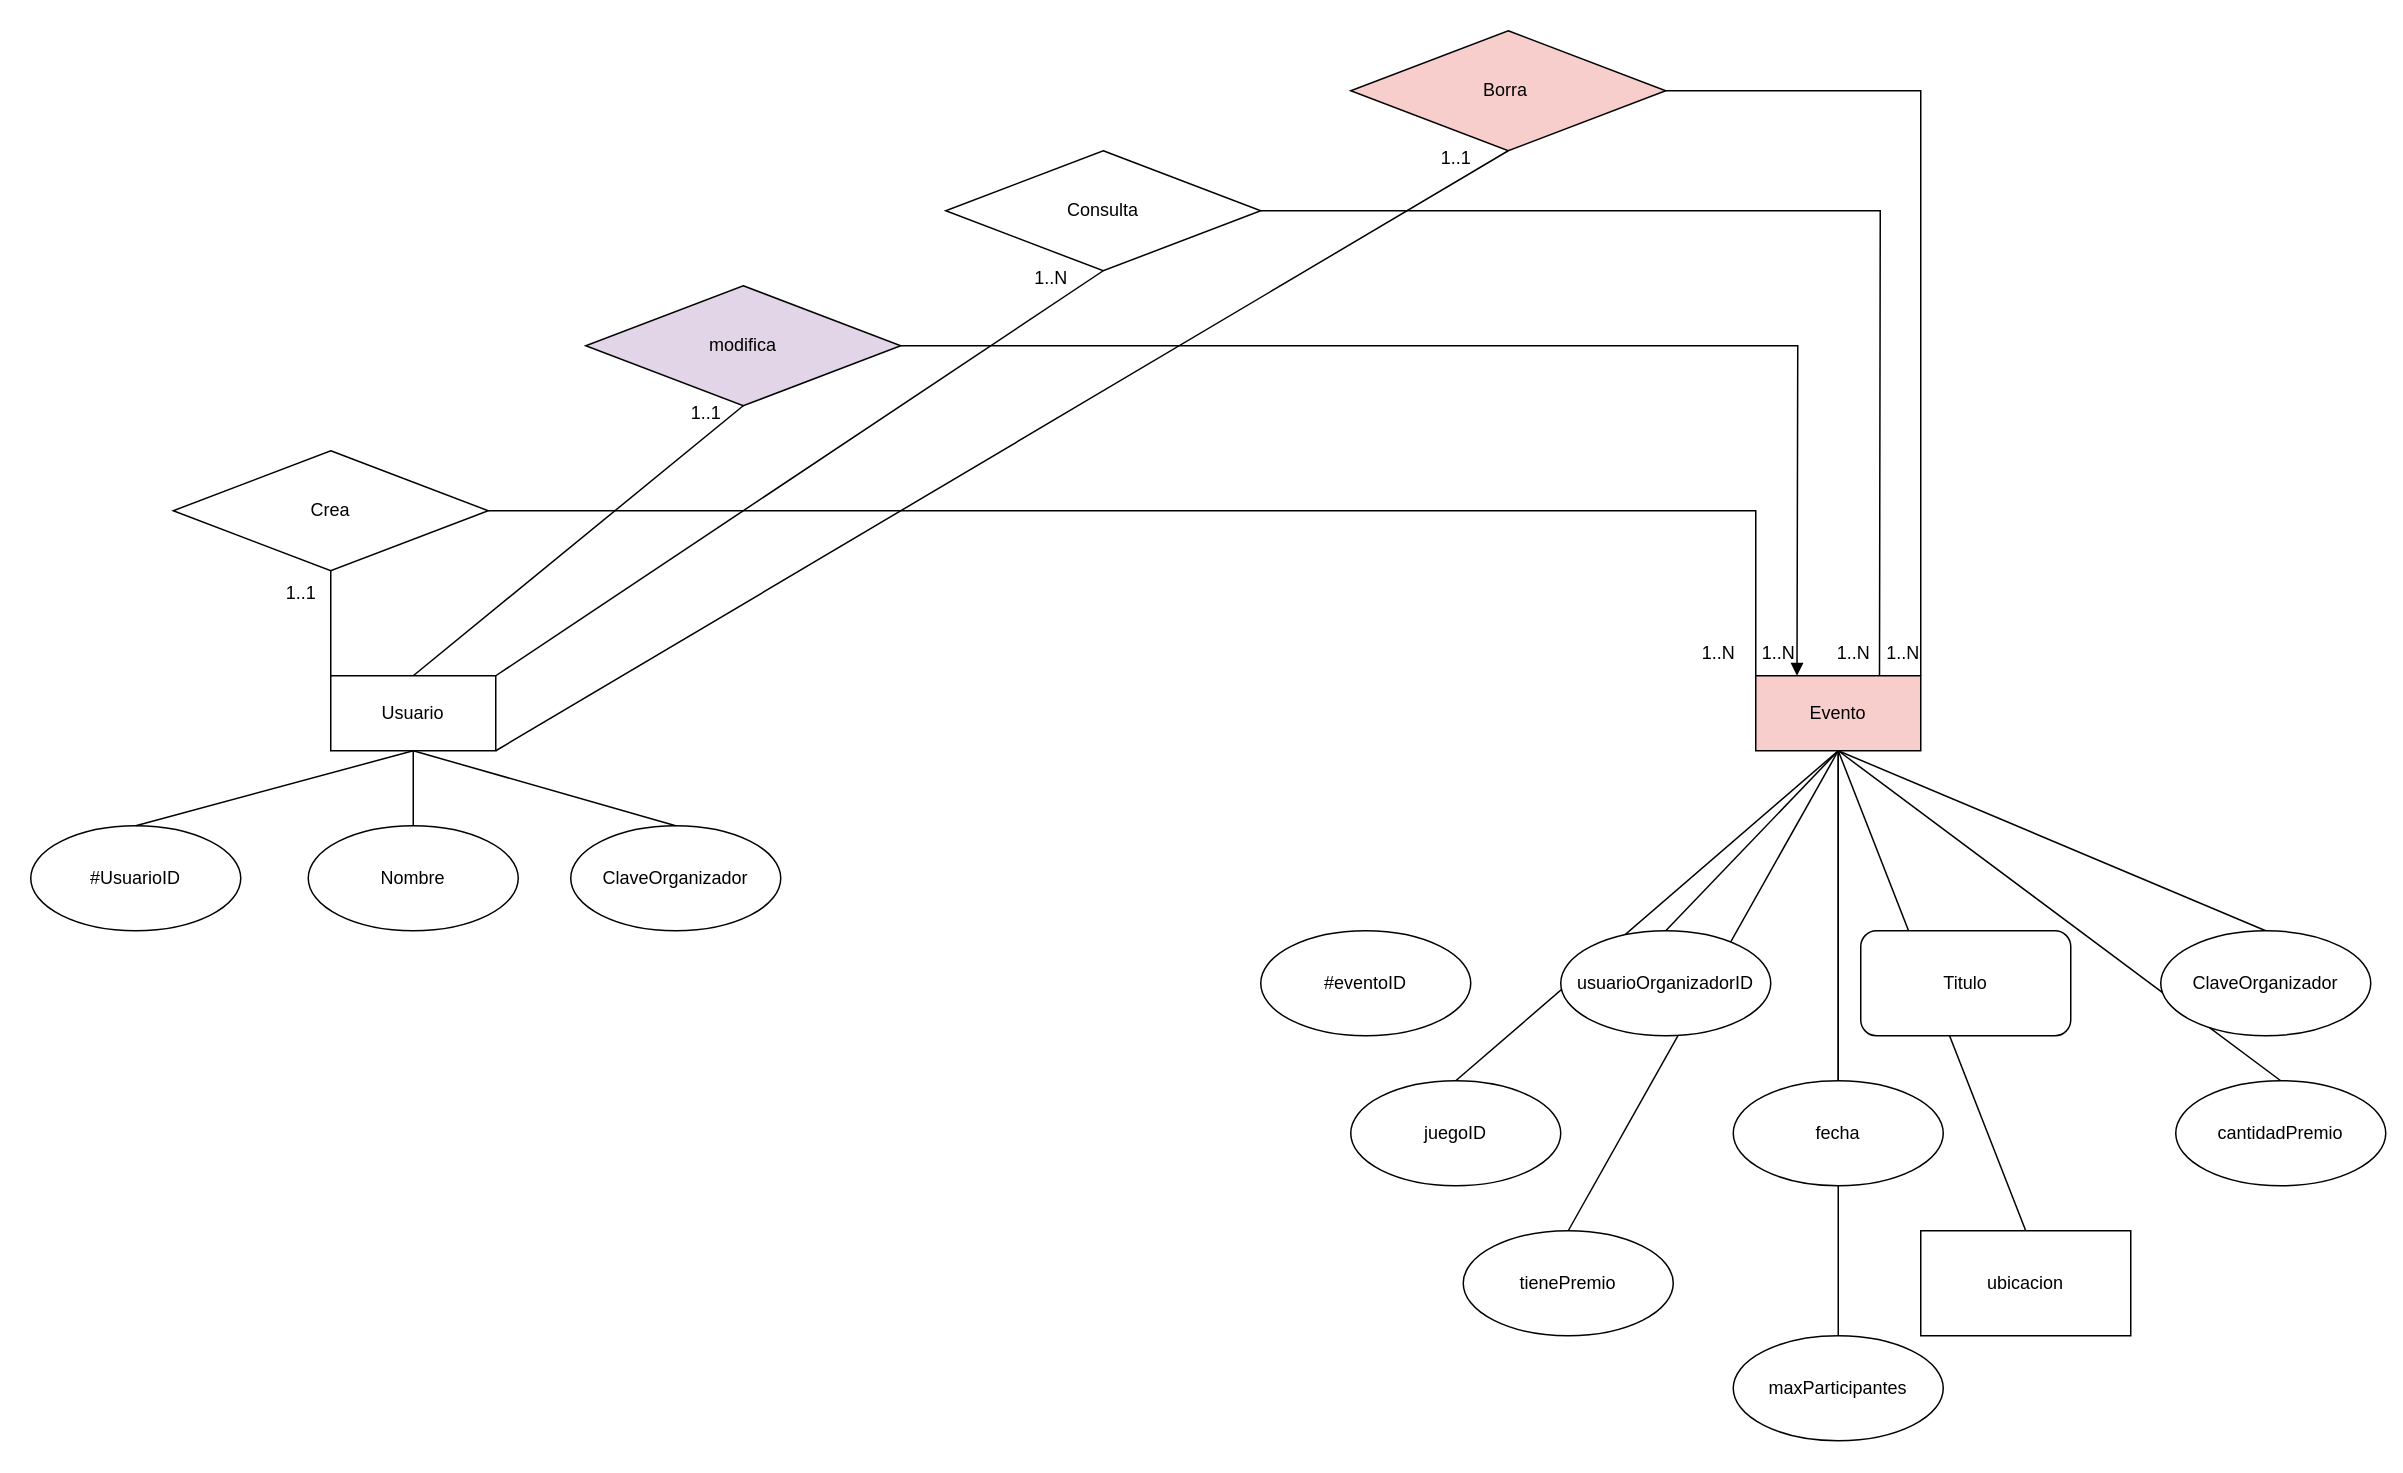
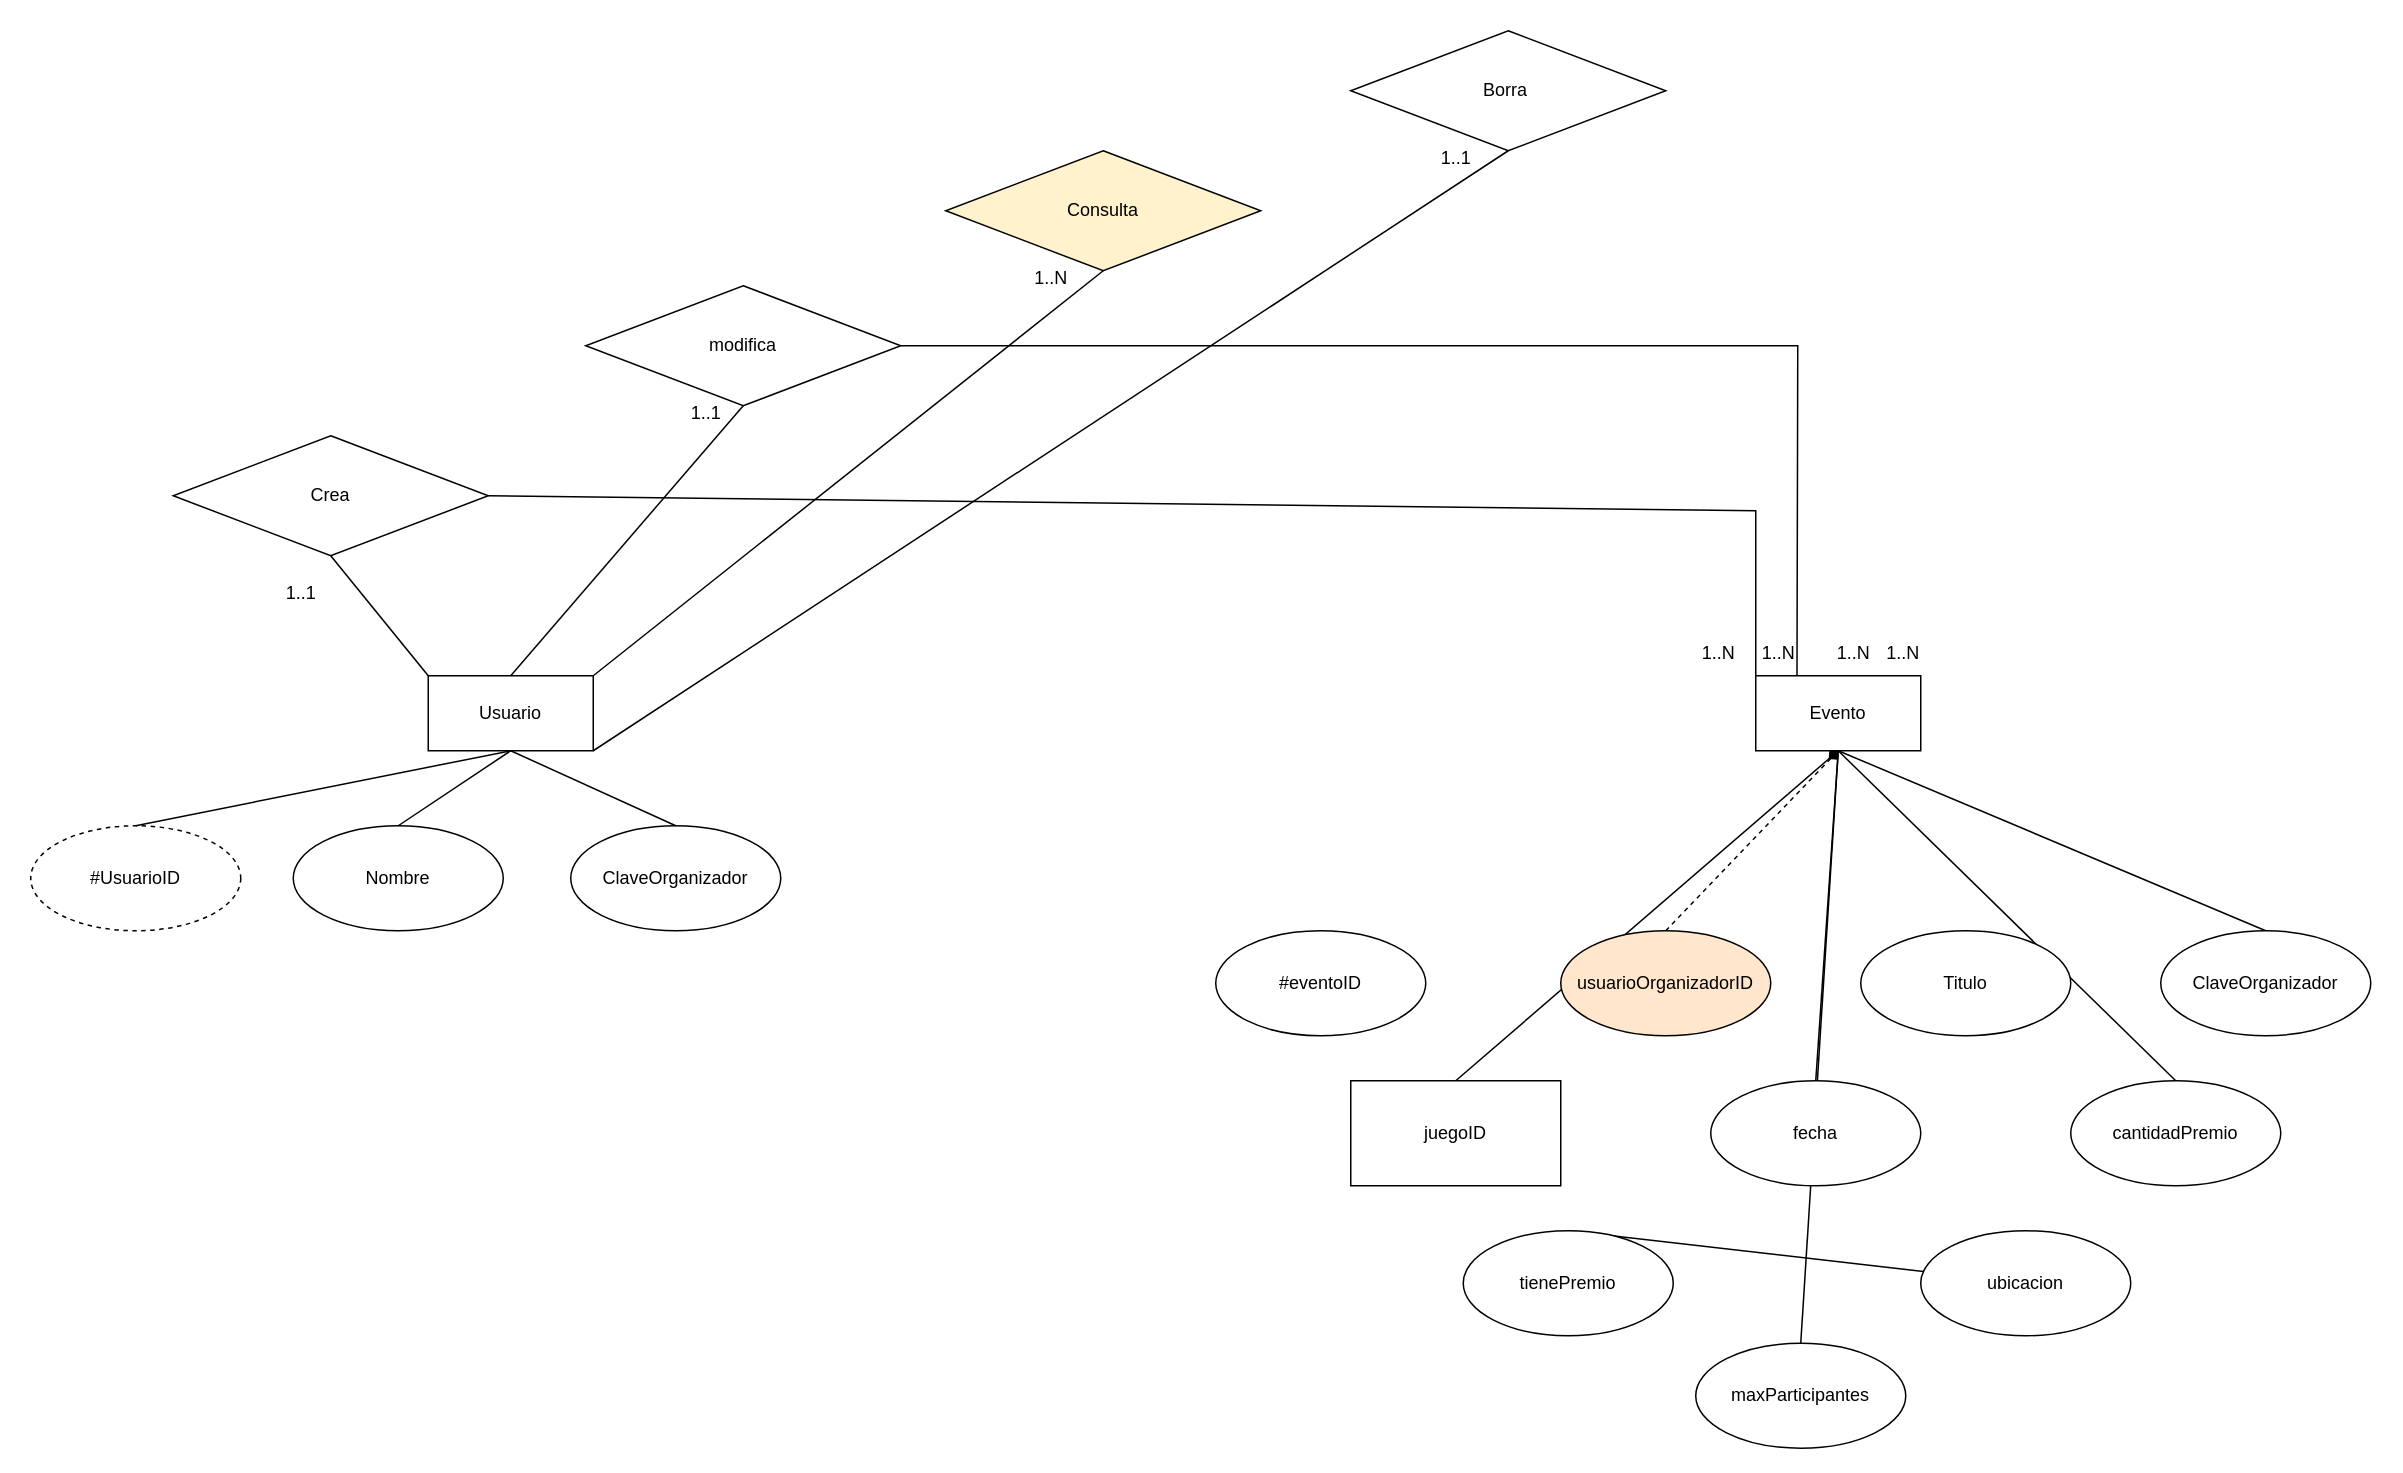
(1508, 91) -> (1508, 91)
(1103, 211) -> (1103, 211)
(1880, 213) -> none
(1921, 256) -> none
(743, 346) -> (743, 346)
(331, 511) -> (331, 496)
(1797, 662) -> (1797, 667)
(413, 713) -> (511, 713)
(1838, 713) -> (1838, 713)
(1812, 773) -> (1812, 773)
(1746, 847) -> (1746, 847)
(136, 878) -> (136, 878)
(413, 878) -> (398, 878)
(1366, 983) -> (1321, 983)
(1666, 983) -> (1666, 983)
(1966, 983) -> (1966, 983)
(1624, 1132) -> (1770, 1254)
(1987, 1132) -> none
(1456, 1133) -> (1456, 1133)
(1838, 1133) -> (1816, 1133)
(2281, 1133) -> (2176, 1133)
(2026, 1283) -> (2026, 1283)
(1838, 1388) -> (1801, 1396)
